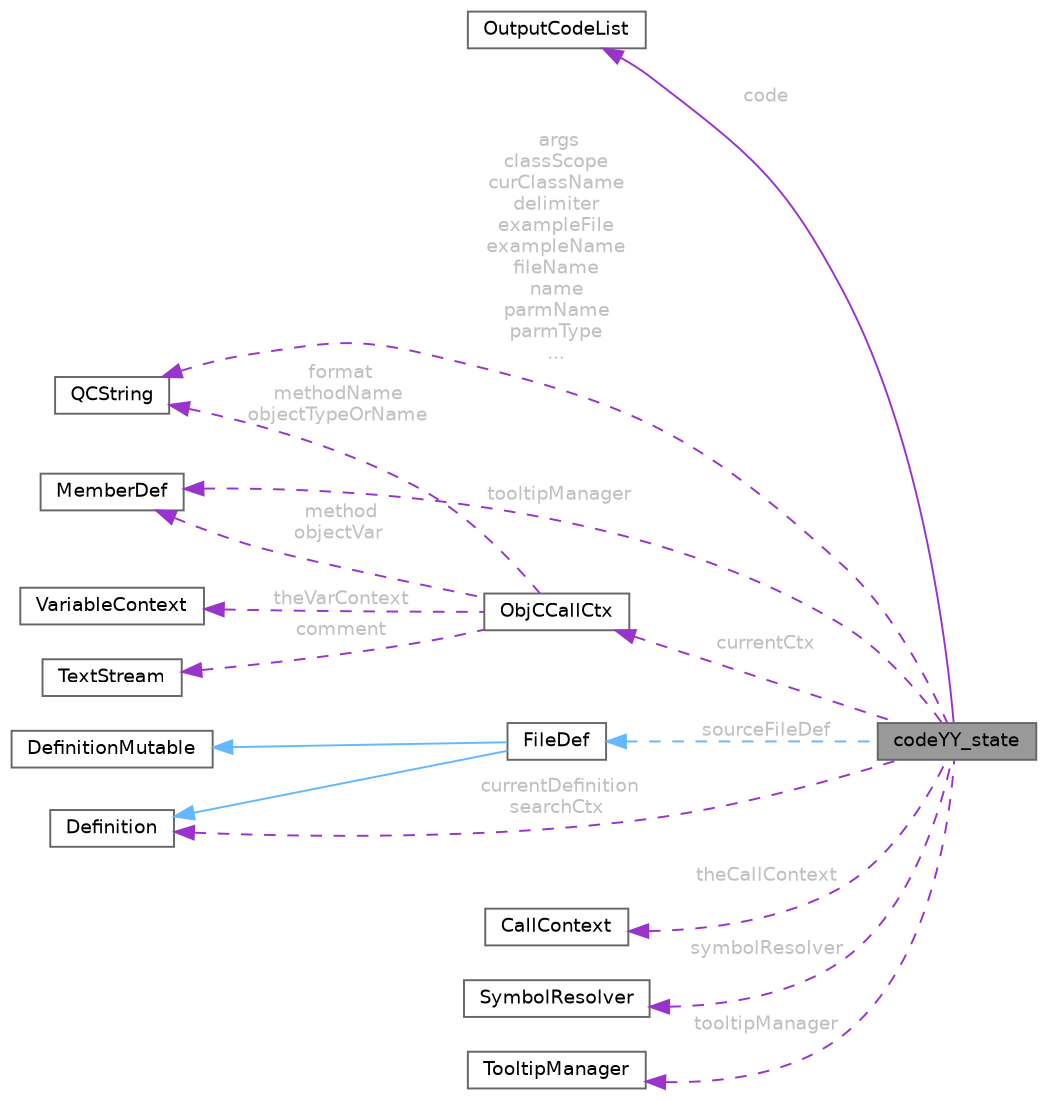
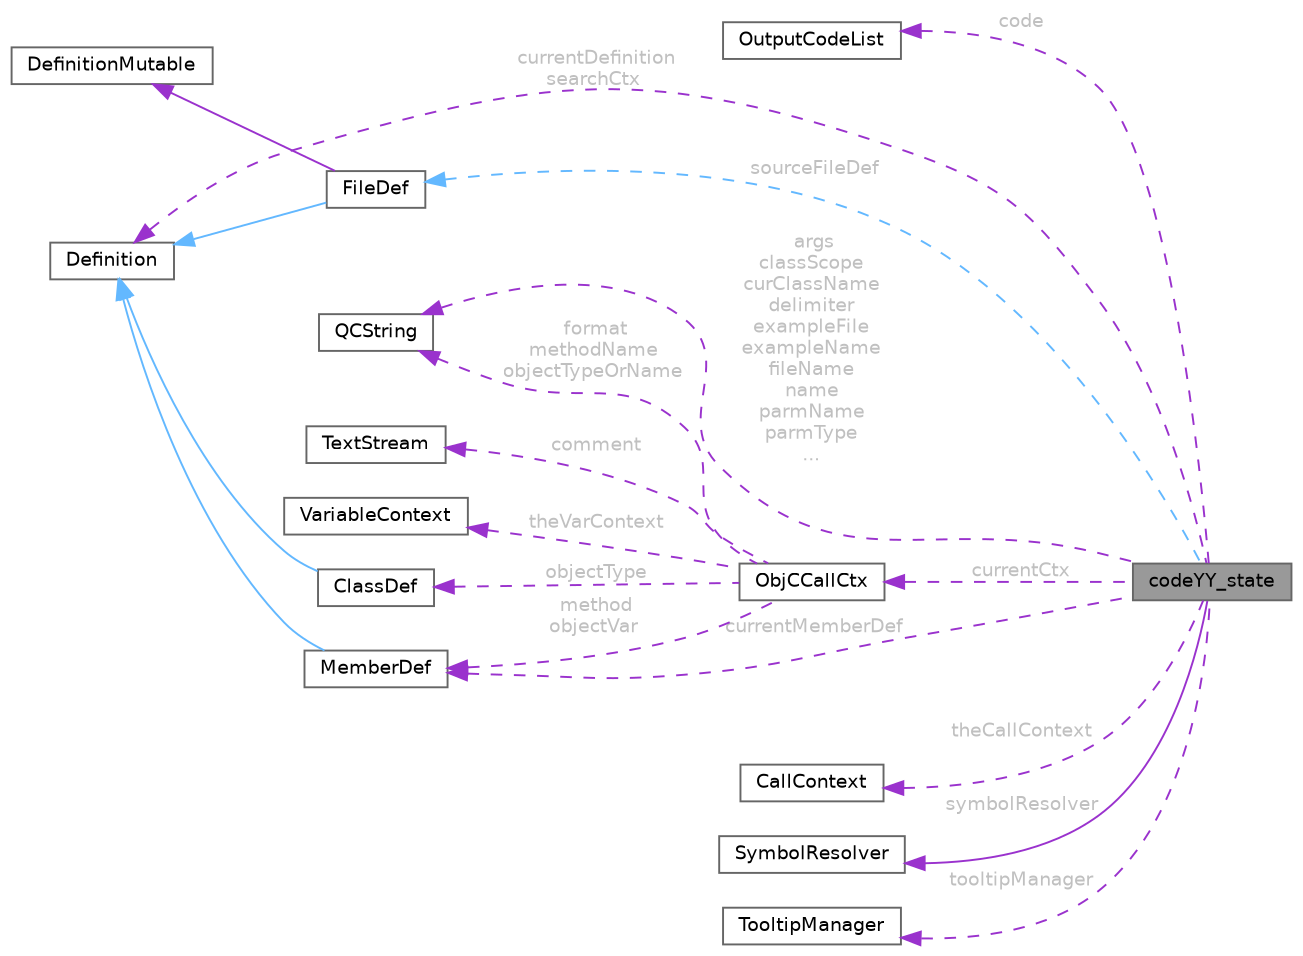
(869, 346) -> (1157, 226)
none -> (196, 493)
(557, 495) -> (812, 627)
none -> (376, 588)
(370, 745) -> (253, 132)
(862, 944) -> (1122, 795)
